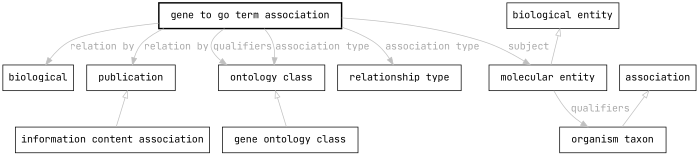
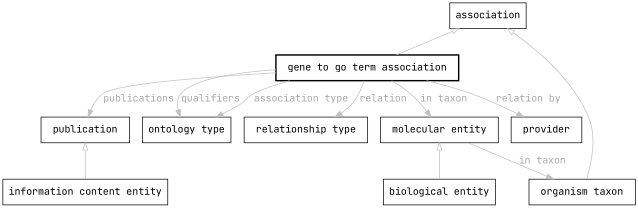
none -> (424, 43)
(176, 47) -> (139, 99)
(433, 47) -> (383, 99)
(529, 47) -> (444, 99)
(555, 50) -> (439, 165)
(38, 78) -> (546, 130)
(272, 78) -> (187, 130)
(600, 109) -> (543, 161)
(112, 140) -> (85, 192)
(290, 140) -> none
